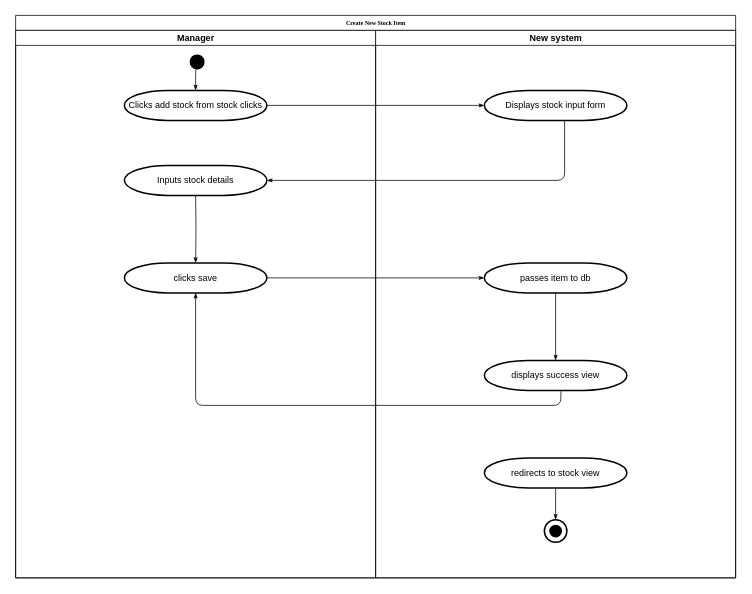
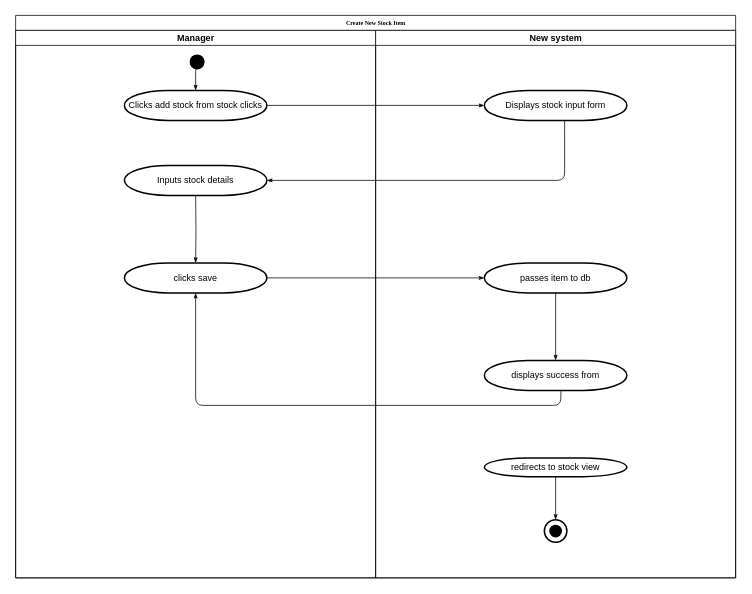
(555, 375) -> (555, 375)
(555, 473) -> (555, 467)
